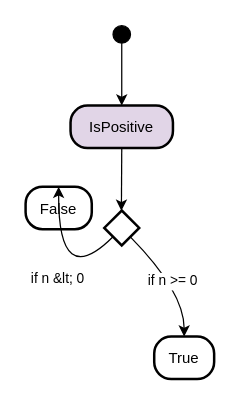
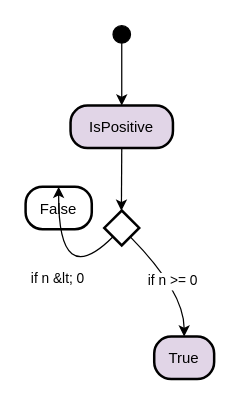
(184, 358) -> (184, 358)
